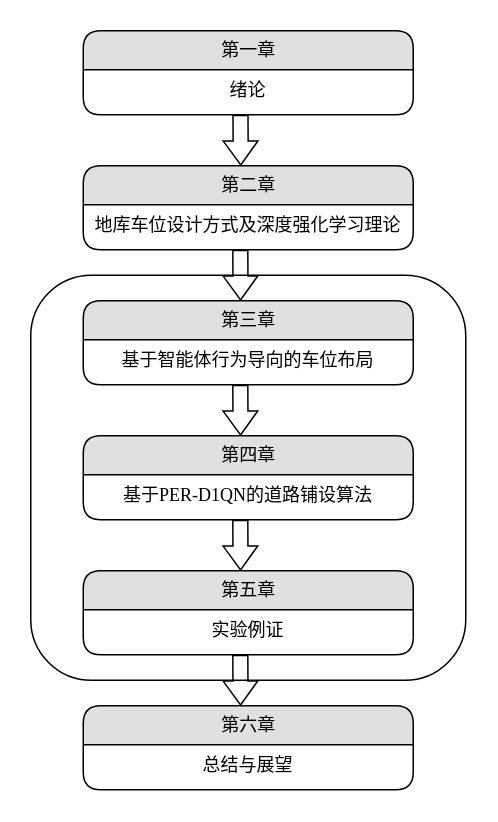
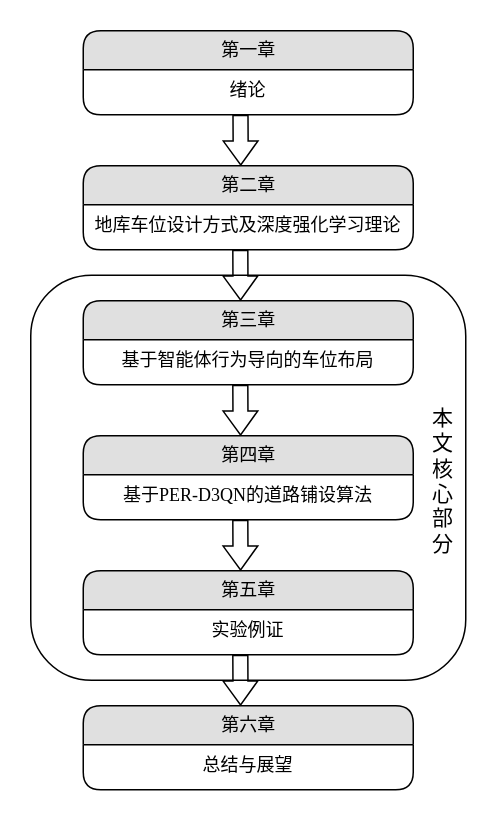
none -> (443, 482)
(248, 496) -> (248, 496)
